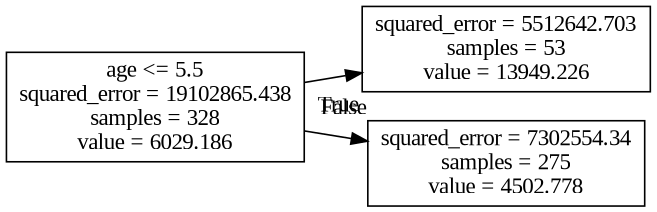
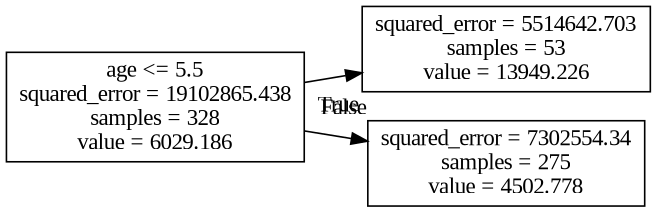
(506, 49) -> (506, 49)
